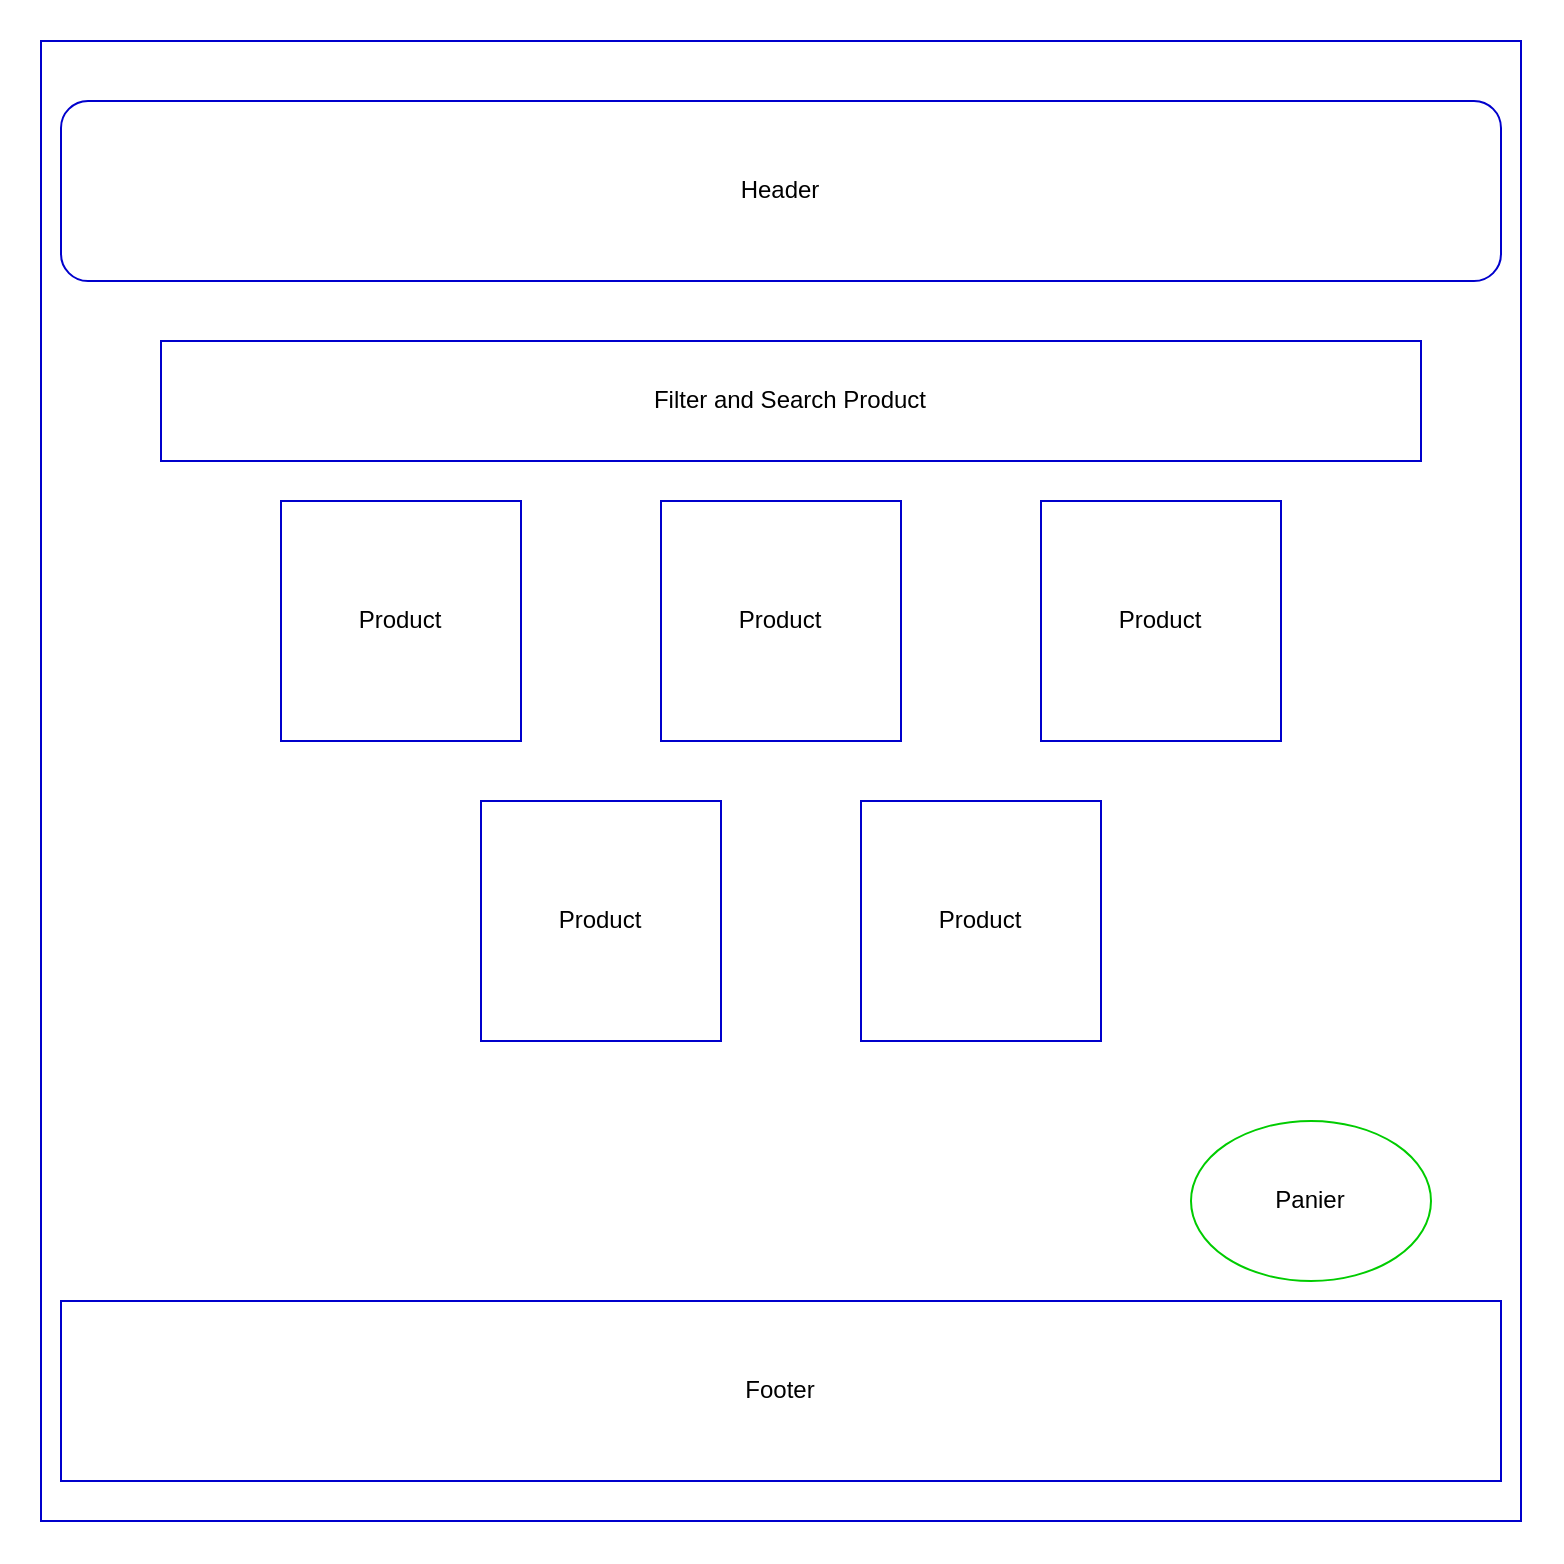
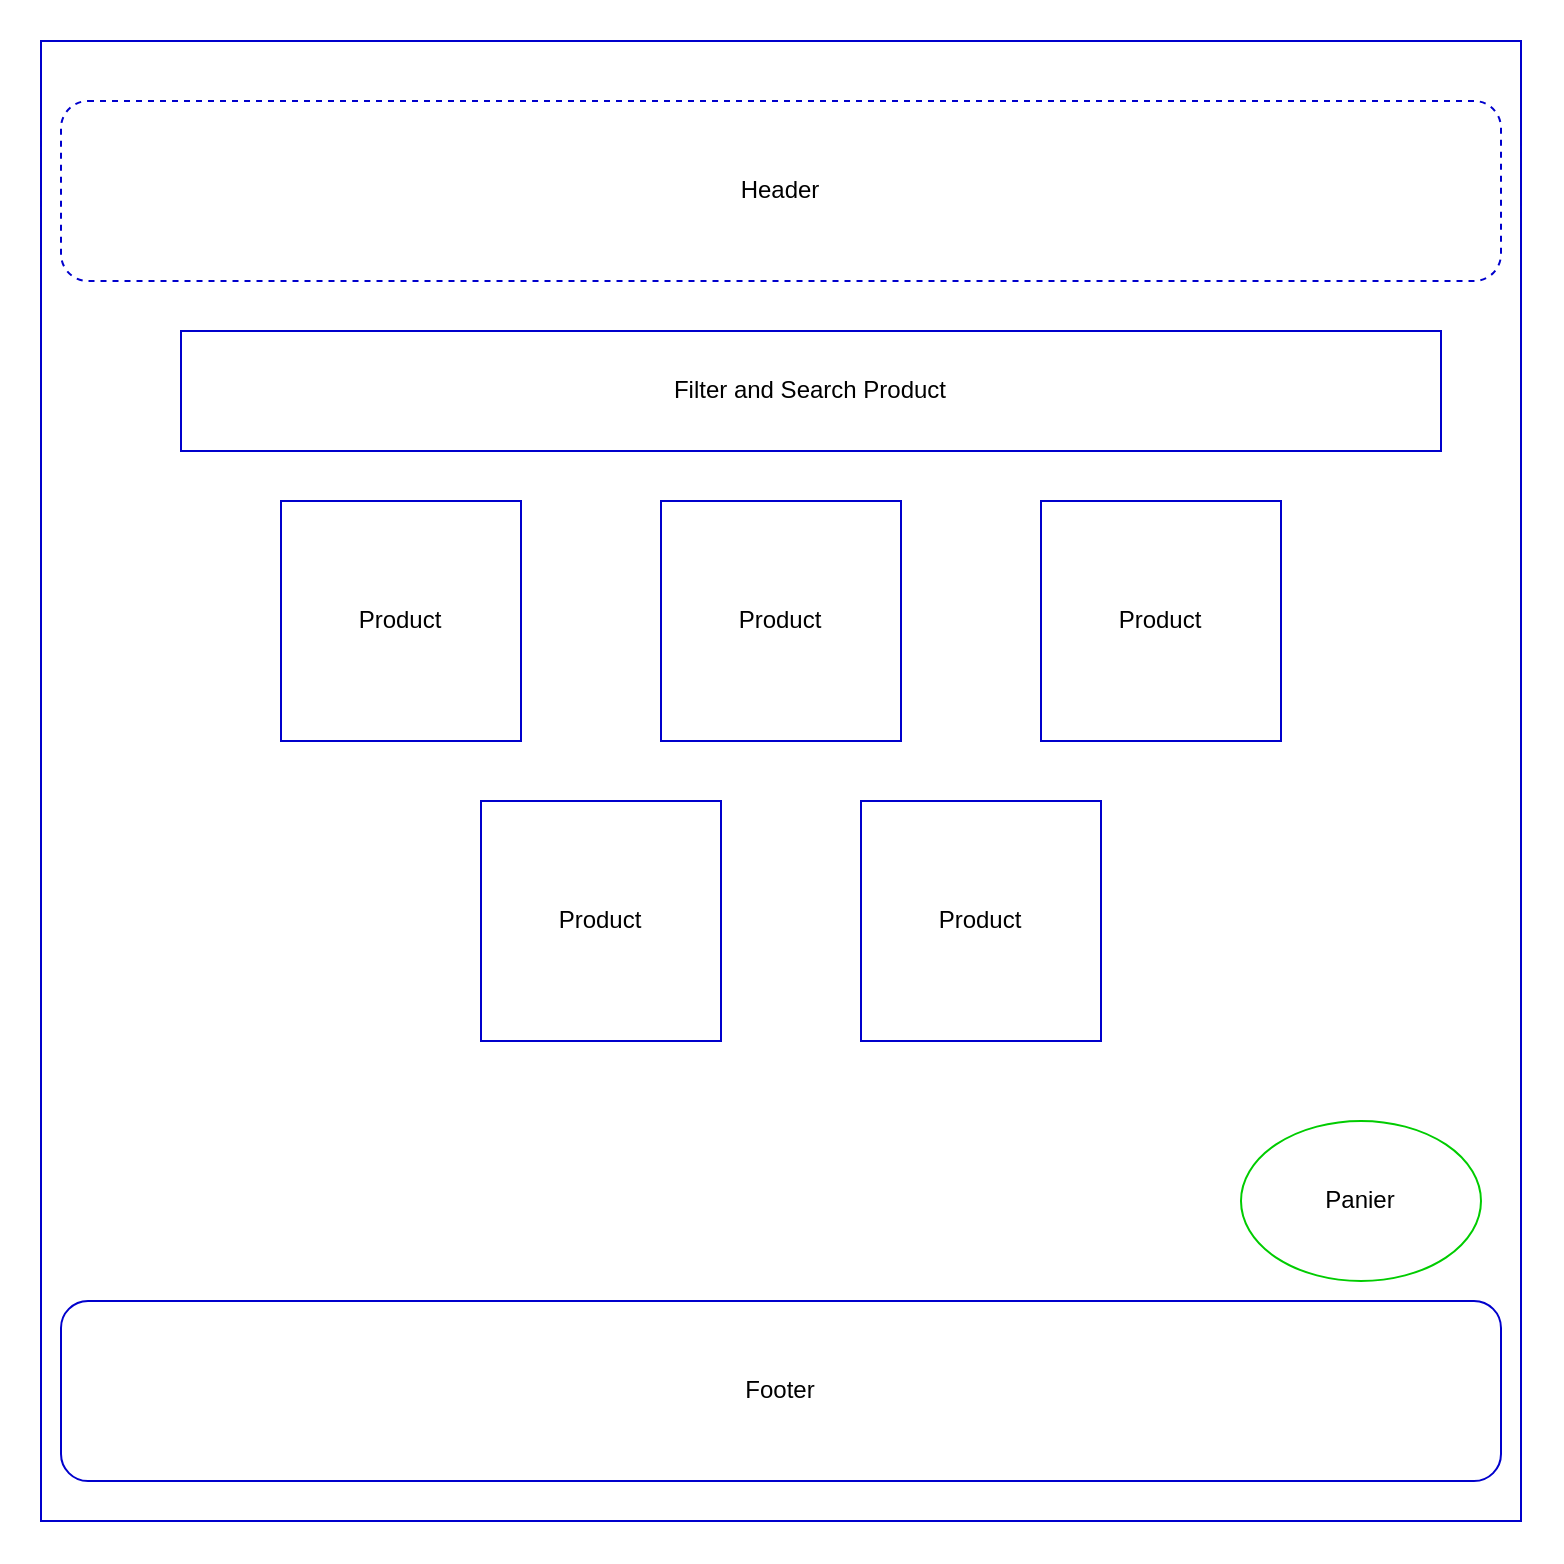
(781, 191) -> (781, 191)
(791, 401) -> (811, 391)
(1311, 1201) -> (1361, 1201)
(781, 1391) -> (781, 1391)
